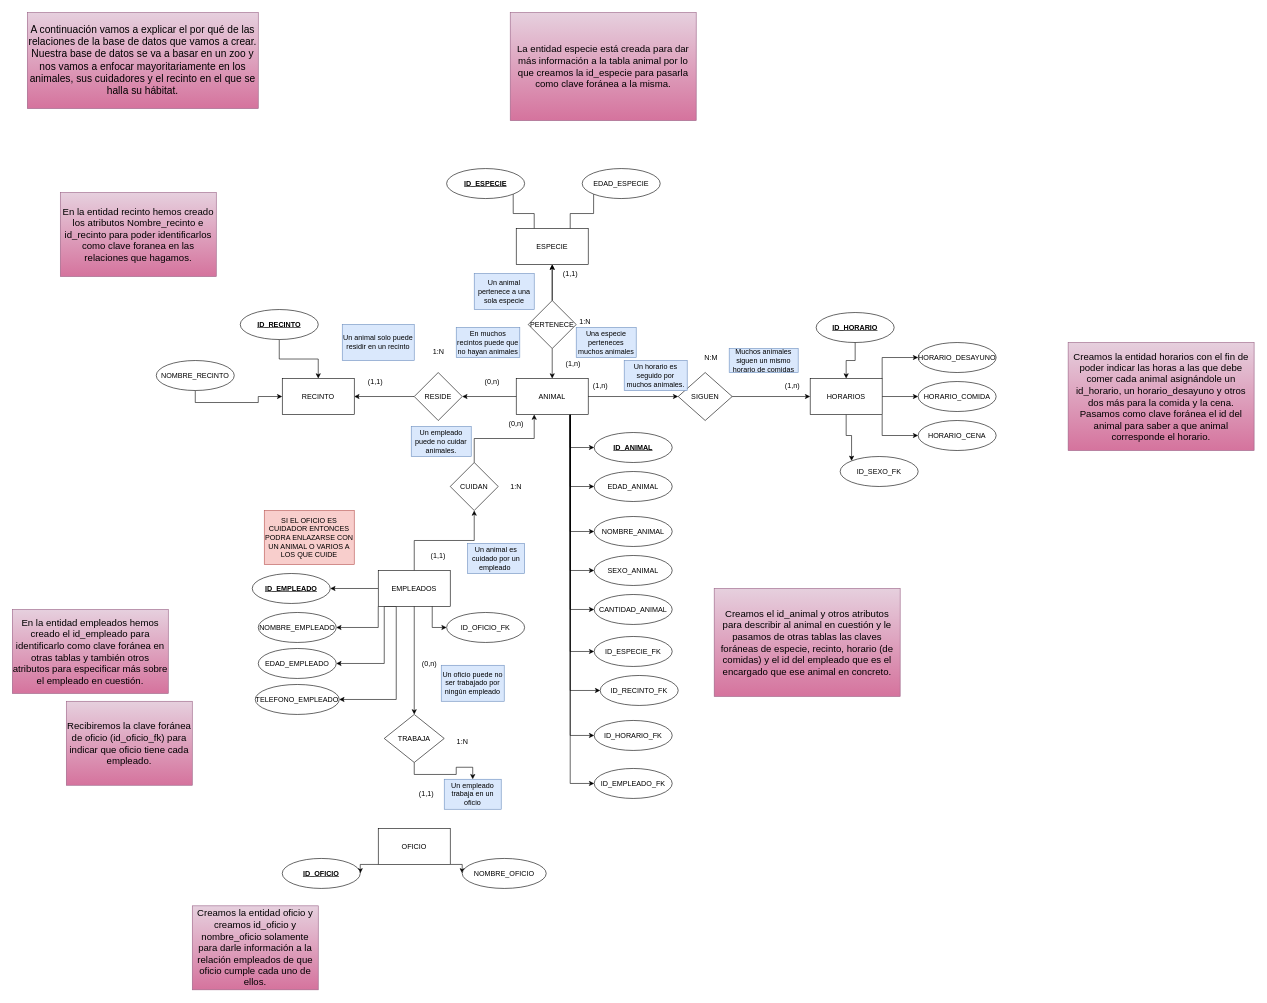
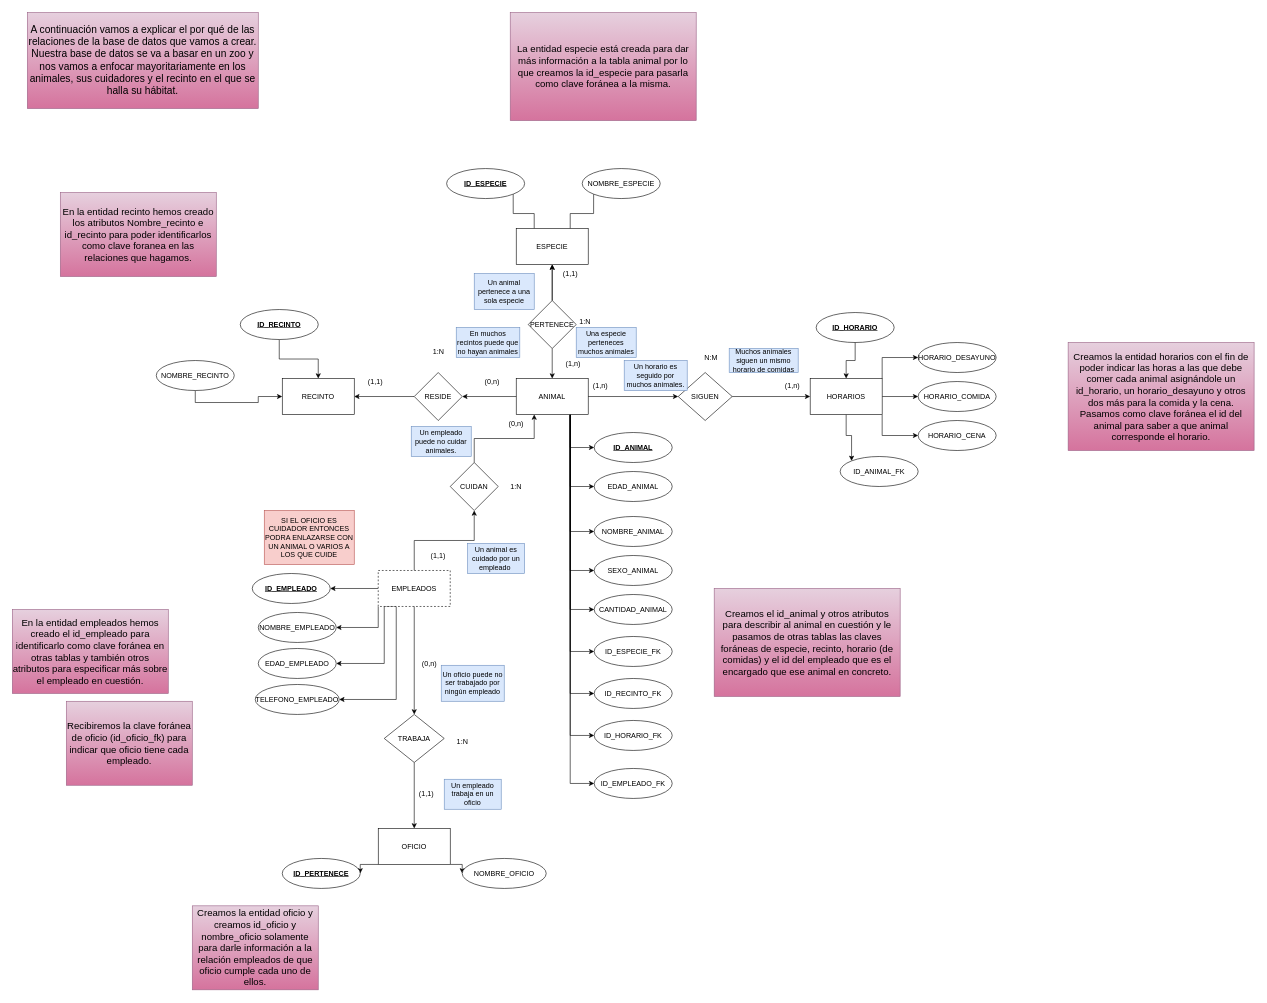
(621, 183) -> (621, 183)
(378, 342) -> none
(879, 471) -> (879, 471)
(414, 588) -> (414, 588)
(437, 627) -> none
(486, 627) -> none
(639, 690) -> (633, 693)
(438, 774) -> (414, 774)
(321, 873) -> (321, 873)
